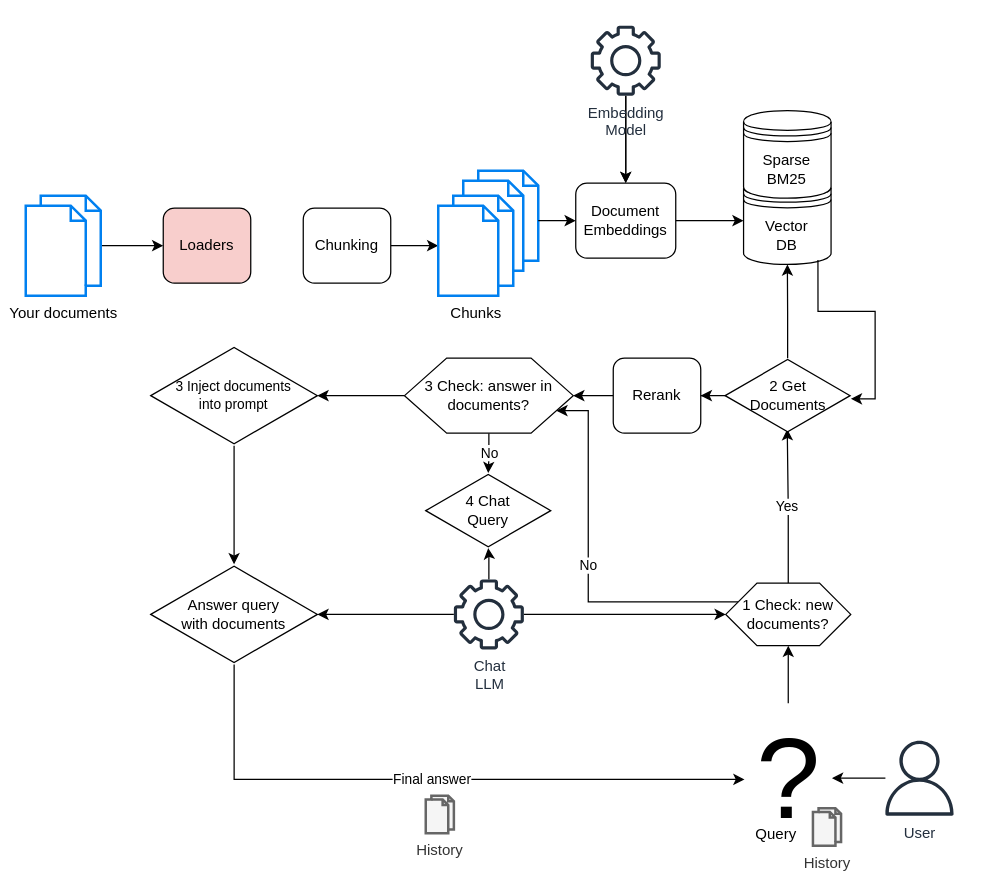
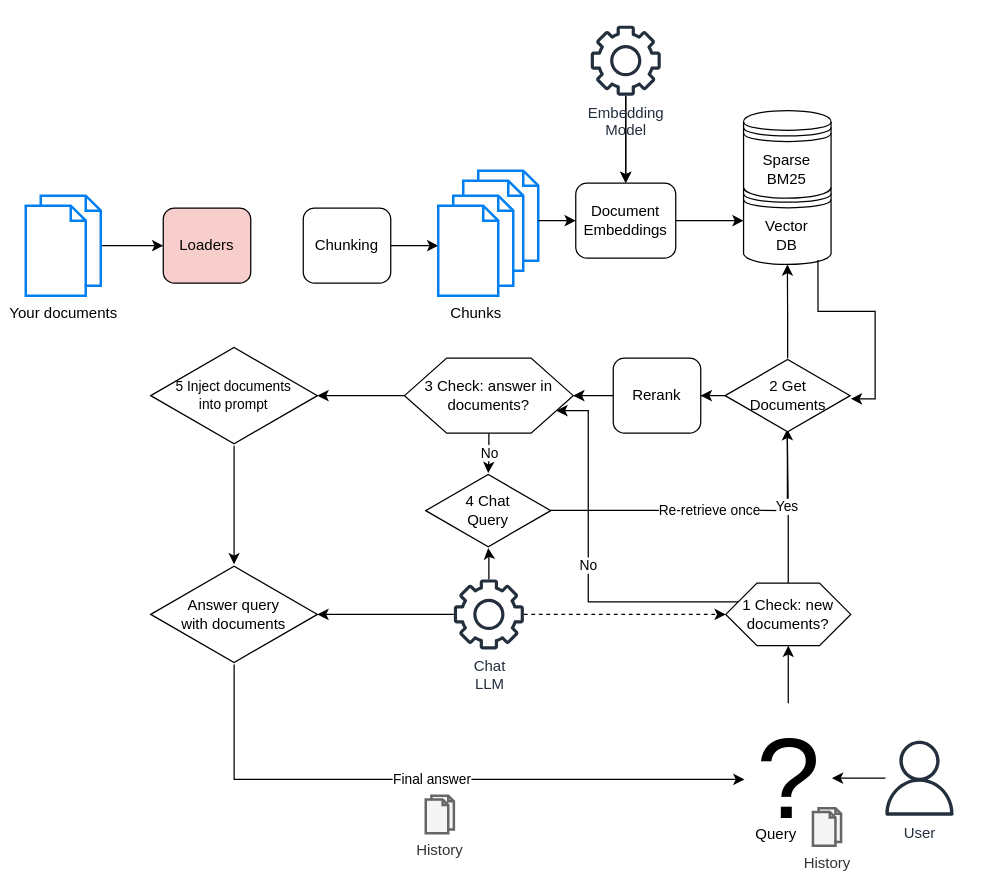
(234, 396) -> (234, 396)
none -> (663, 510)
(621, 614) -> (621, 614)
